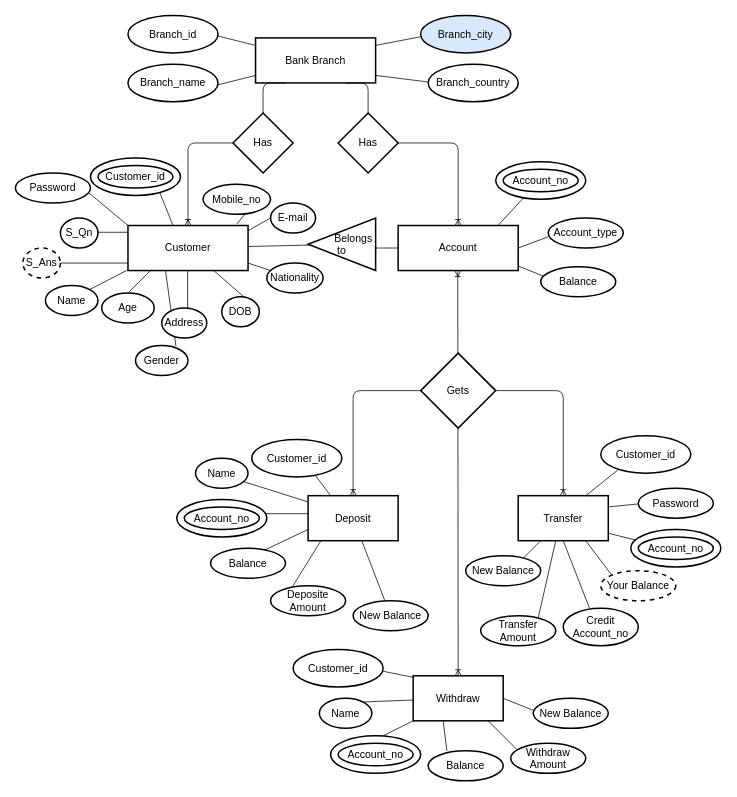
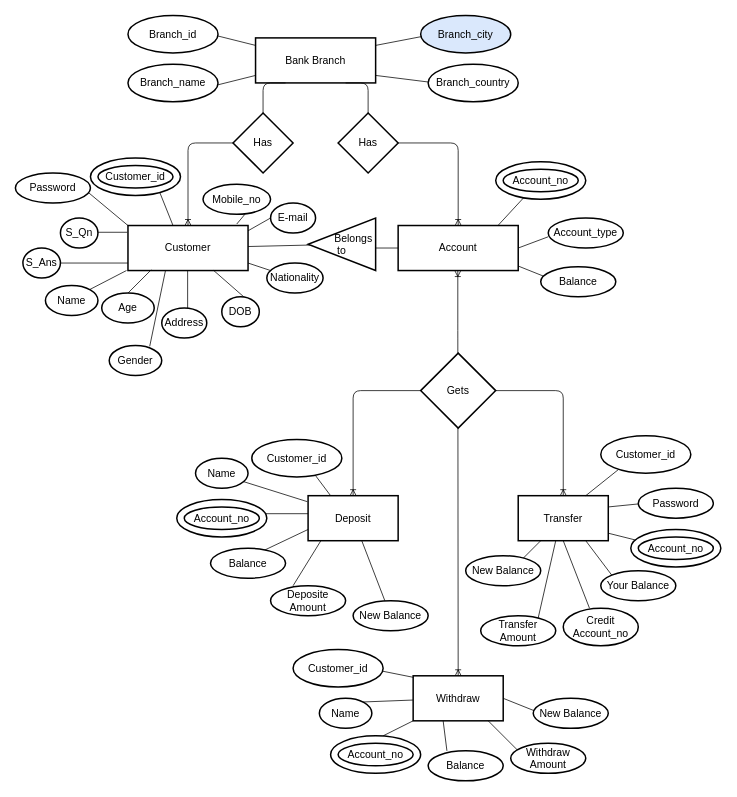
(42, 263) -> (42, 263)
(162, 360) -> (135, 360)
(638, 585) -> (638, 585)
